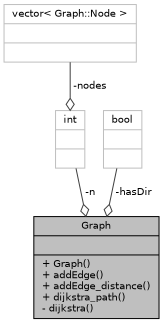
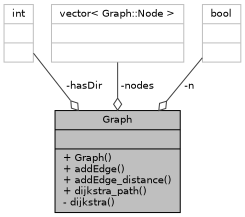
(70, 80) -> (118, 80)
(89, 192) -> (83, 86)
(132, 192) -> (188, 86)
